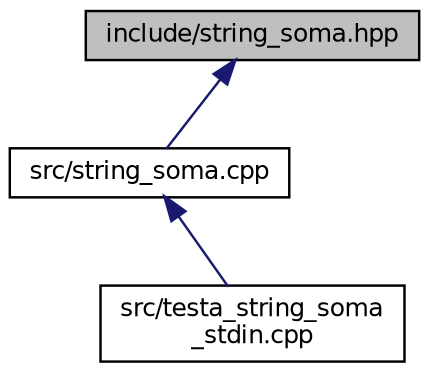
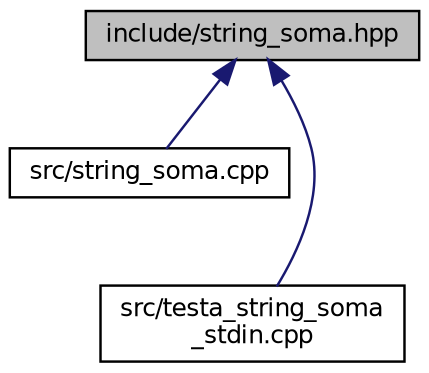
(203, 252) -> (314, 184)
